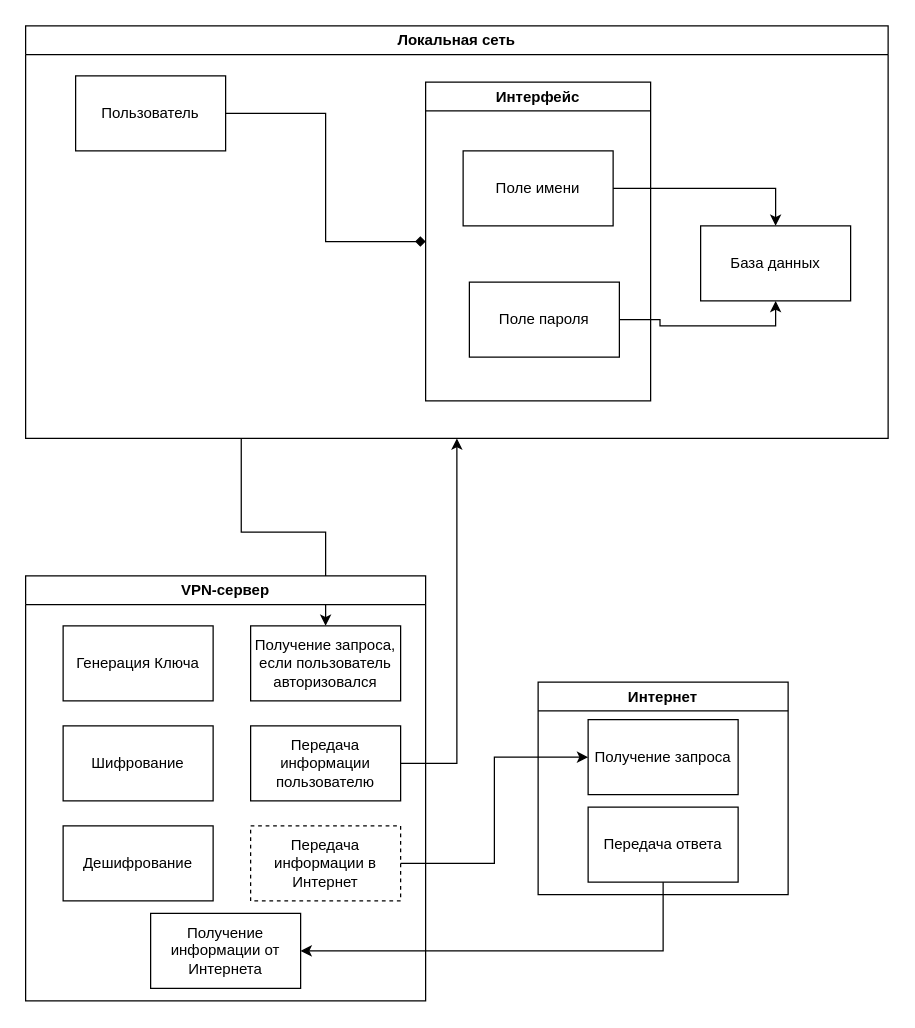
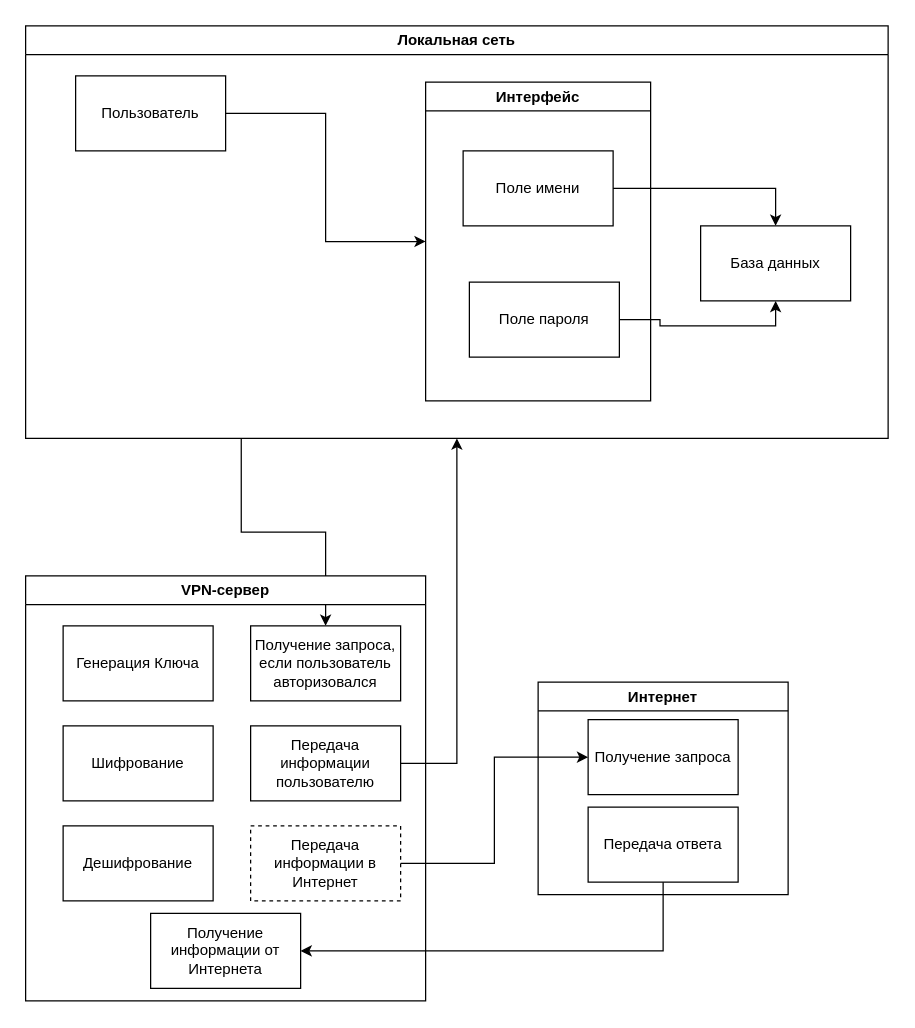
(415, 241) -> (416, 241)
